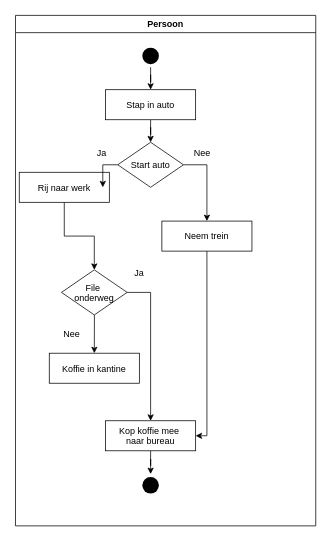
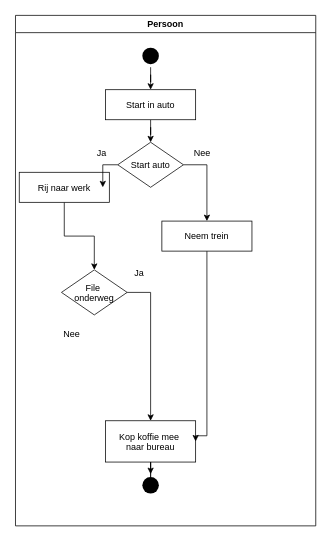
(150, 105) -> (150, 105)
(94, 331) -> none
(94, 368) -> none
(150, 435) -> (150, 441)
